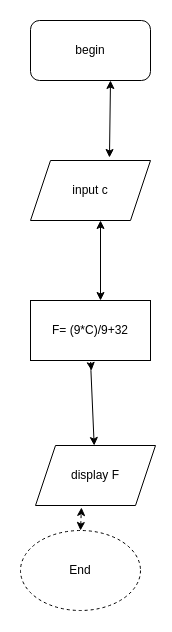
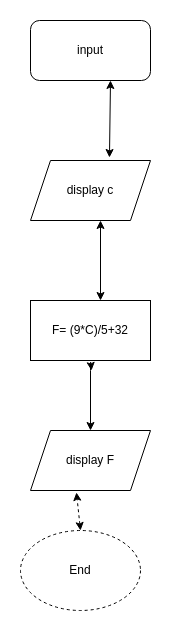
(91, 51) -> (91, 51)
(91, 191) -> (91, 191)
(91, 331) -> (91, 331)
(96, 476) -> (91, 461)
